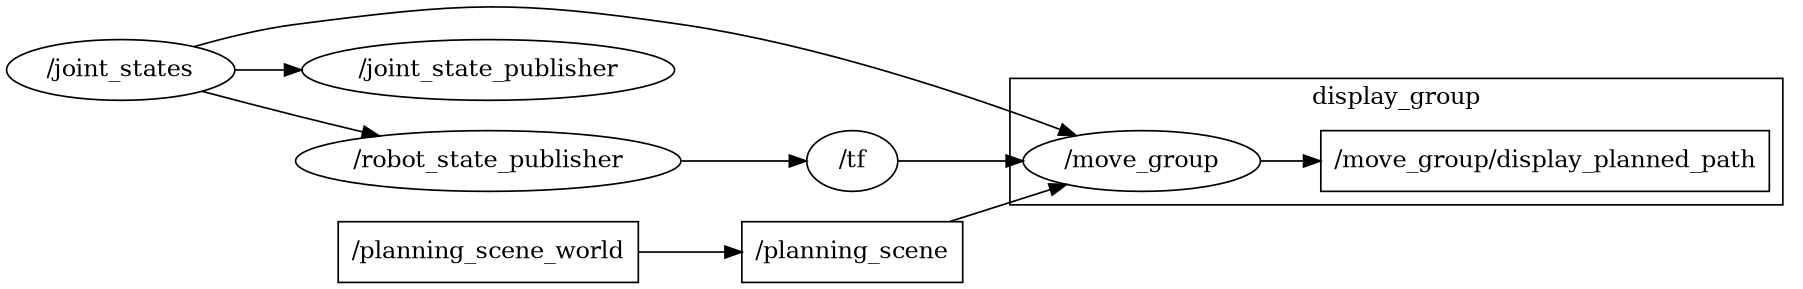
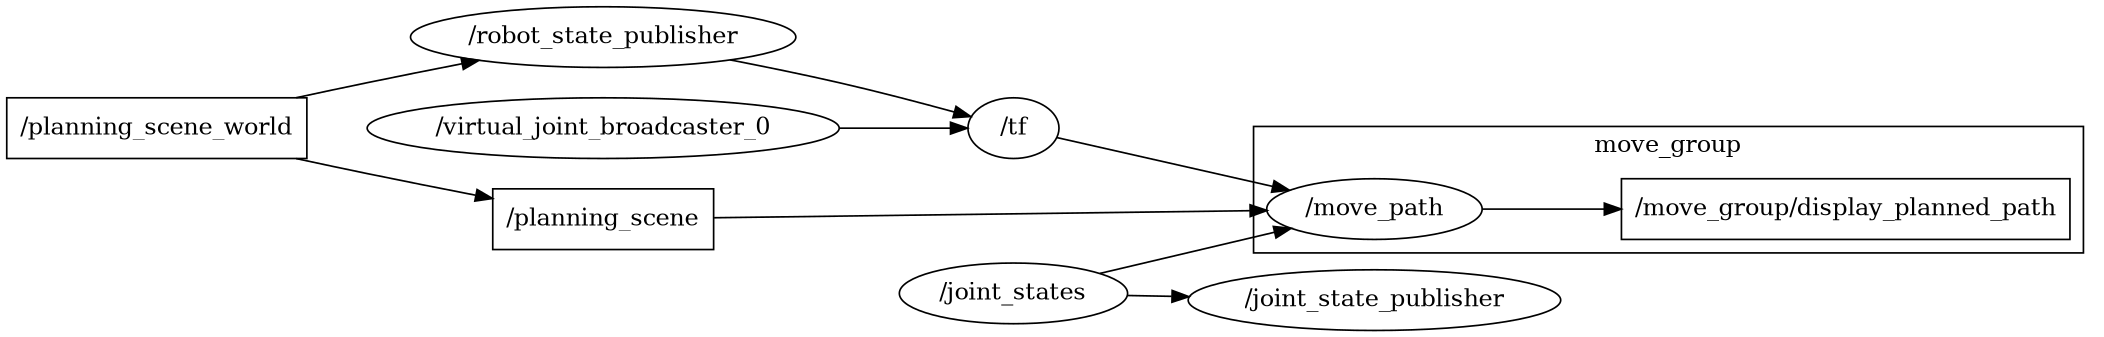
(1396, 98) -> (1668, 146)
(282, 112) -> (379, 80)
none -> (603, 128)
(1142, 161) -> (1374, 209)
